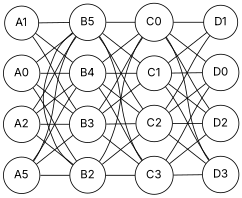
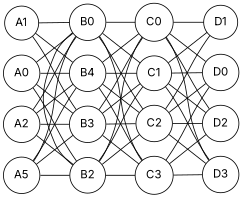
(88, 22) -> (88, 22)
none -> (128, 110)
